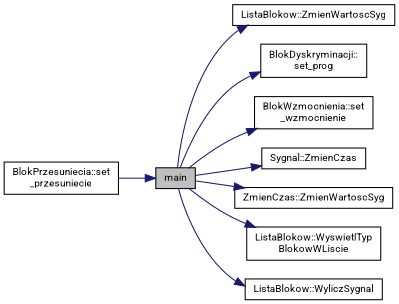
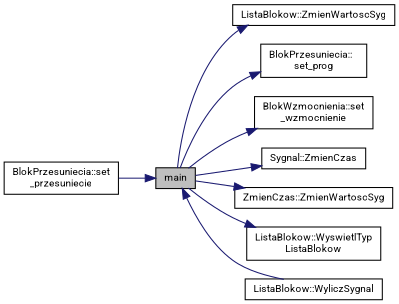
(314, 61) -> (314, 61)
(199, 239) -> (224, 253)
(314, 244) -> (314, 244)
